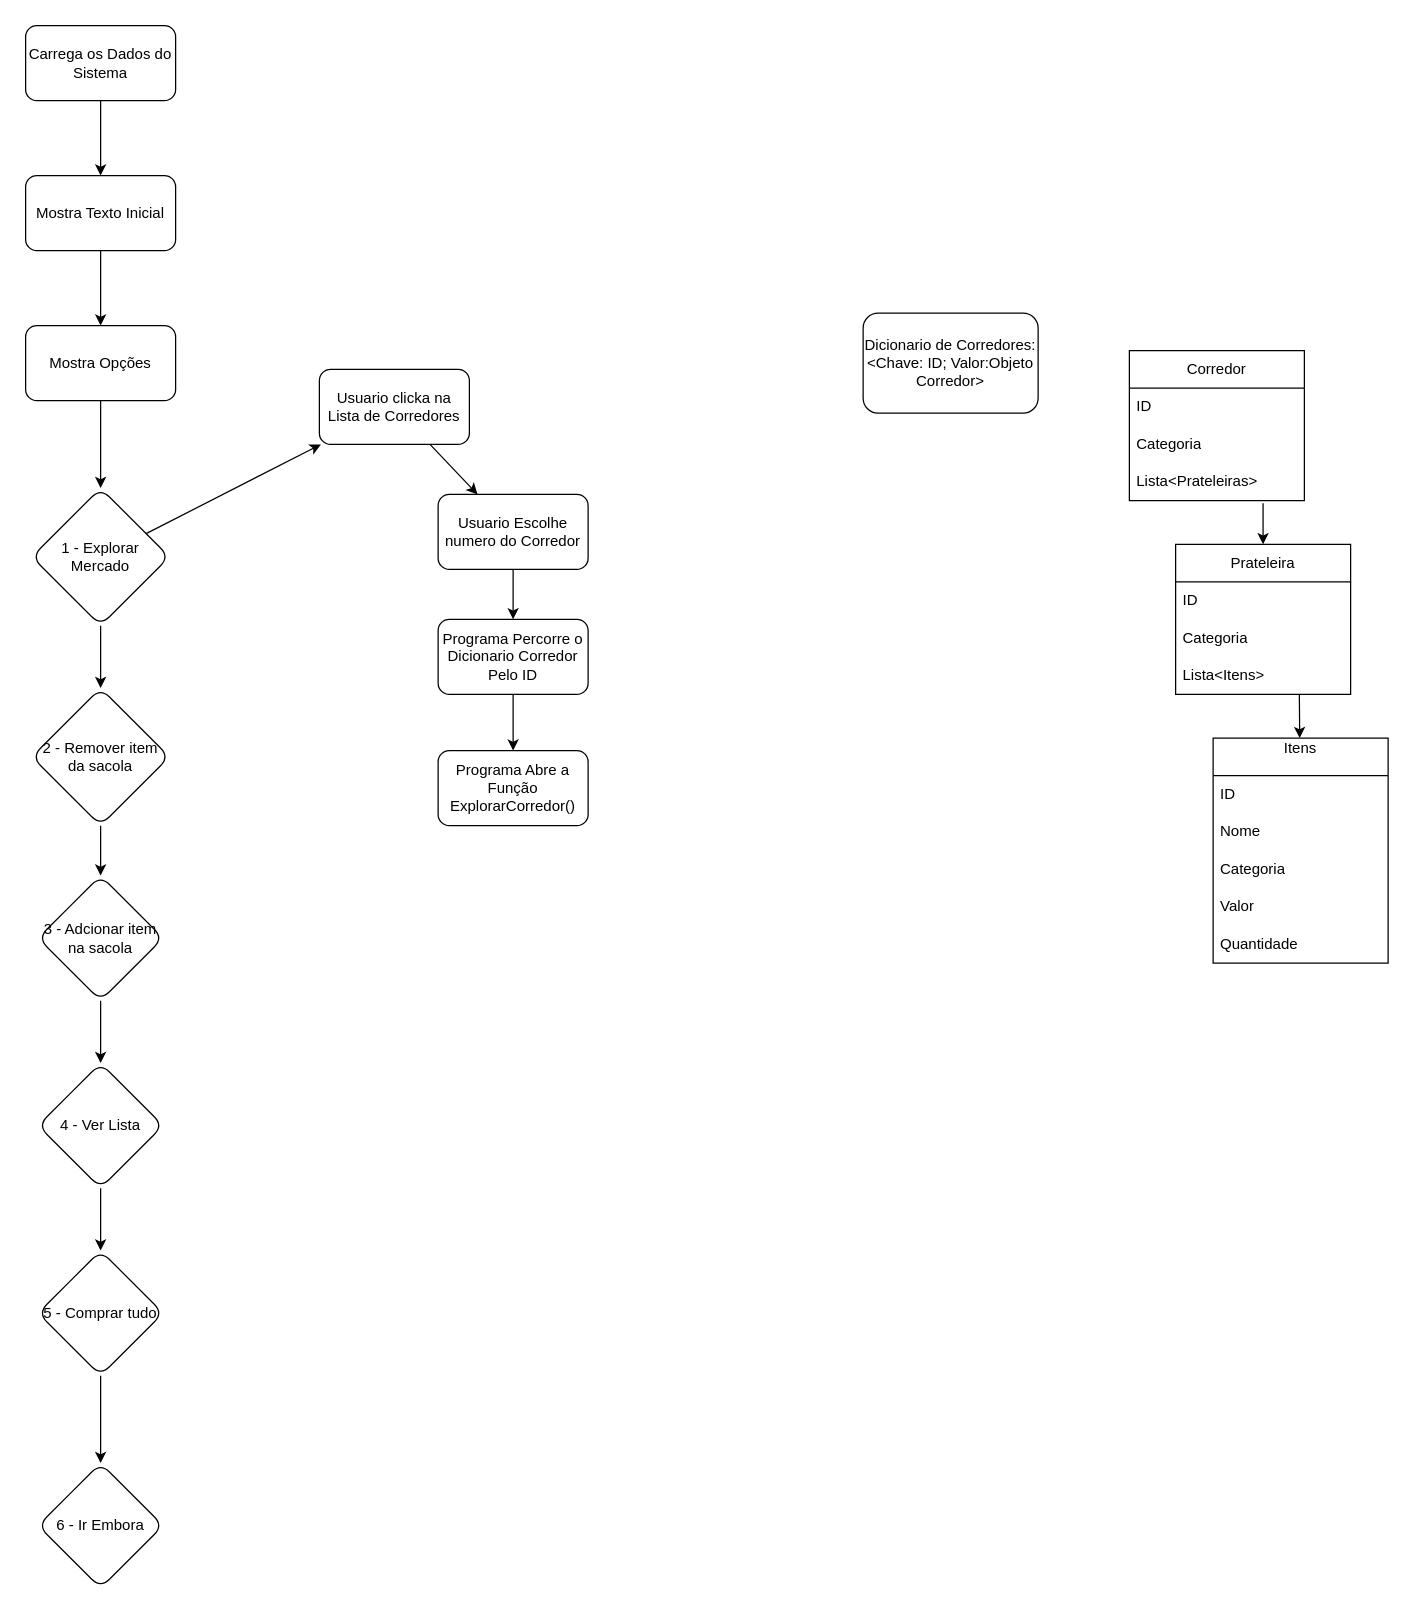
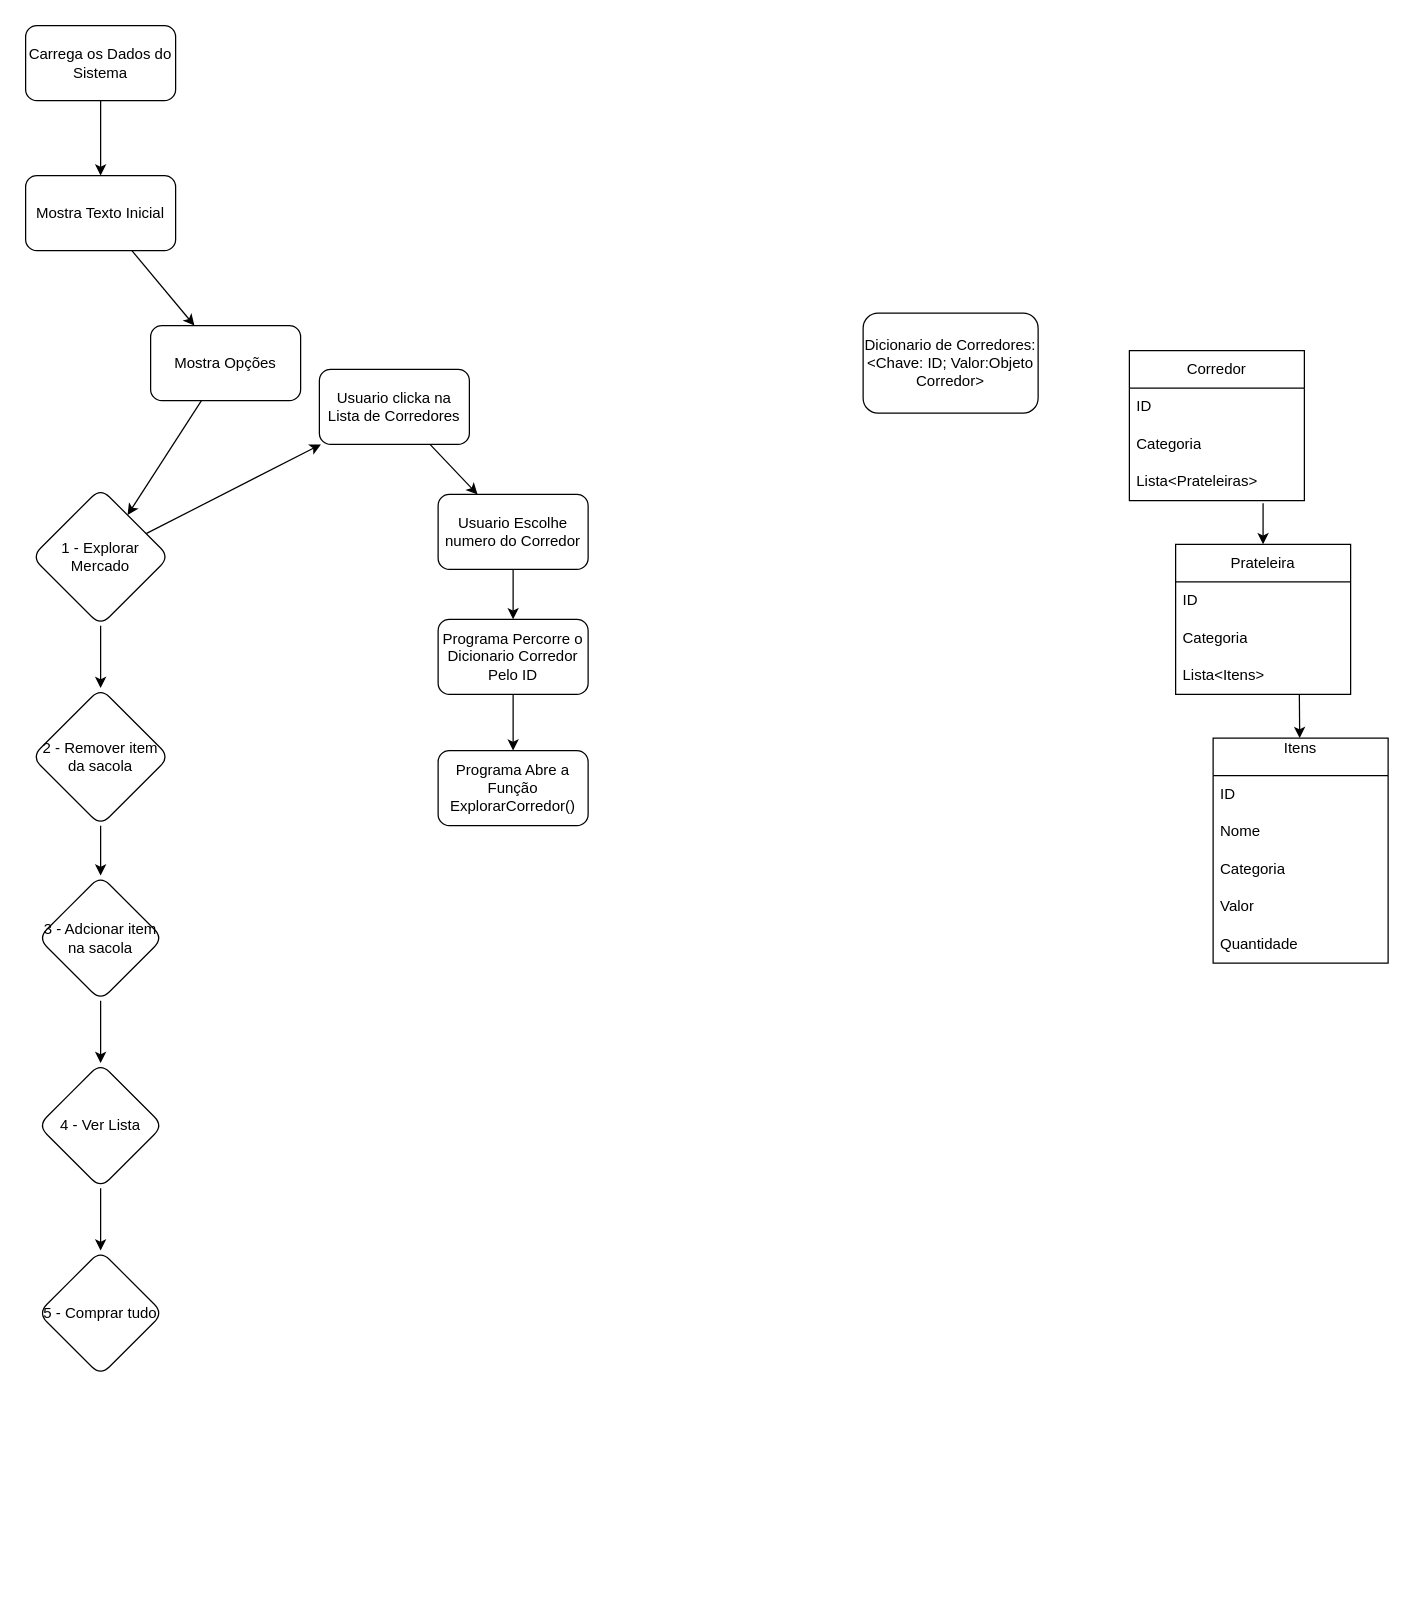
(101, 363) -> (226, 363)
(101, 1415) -> none
(101, 1526) -> none
